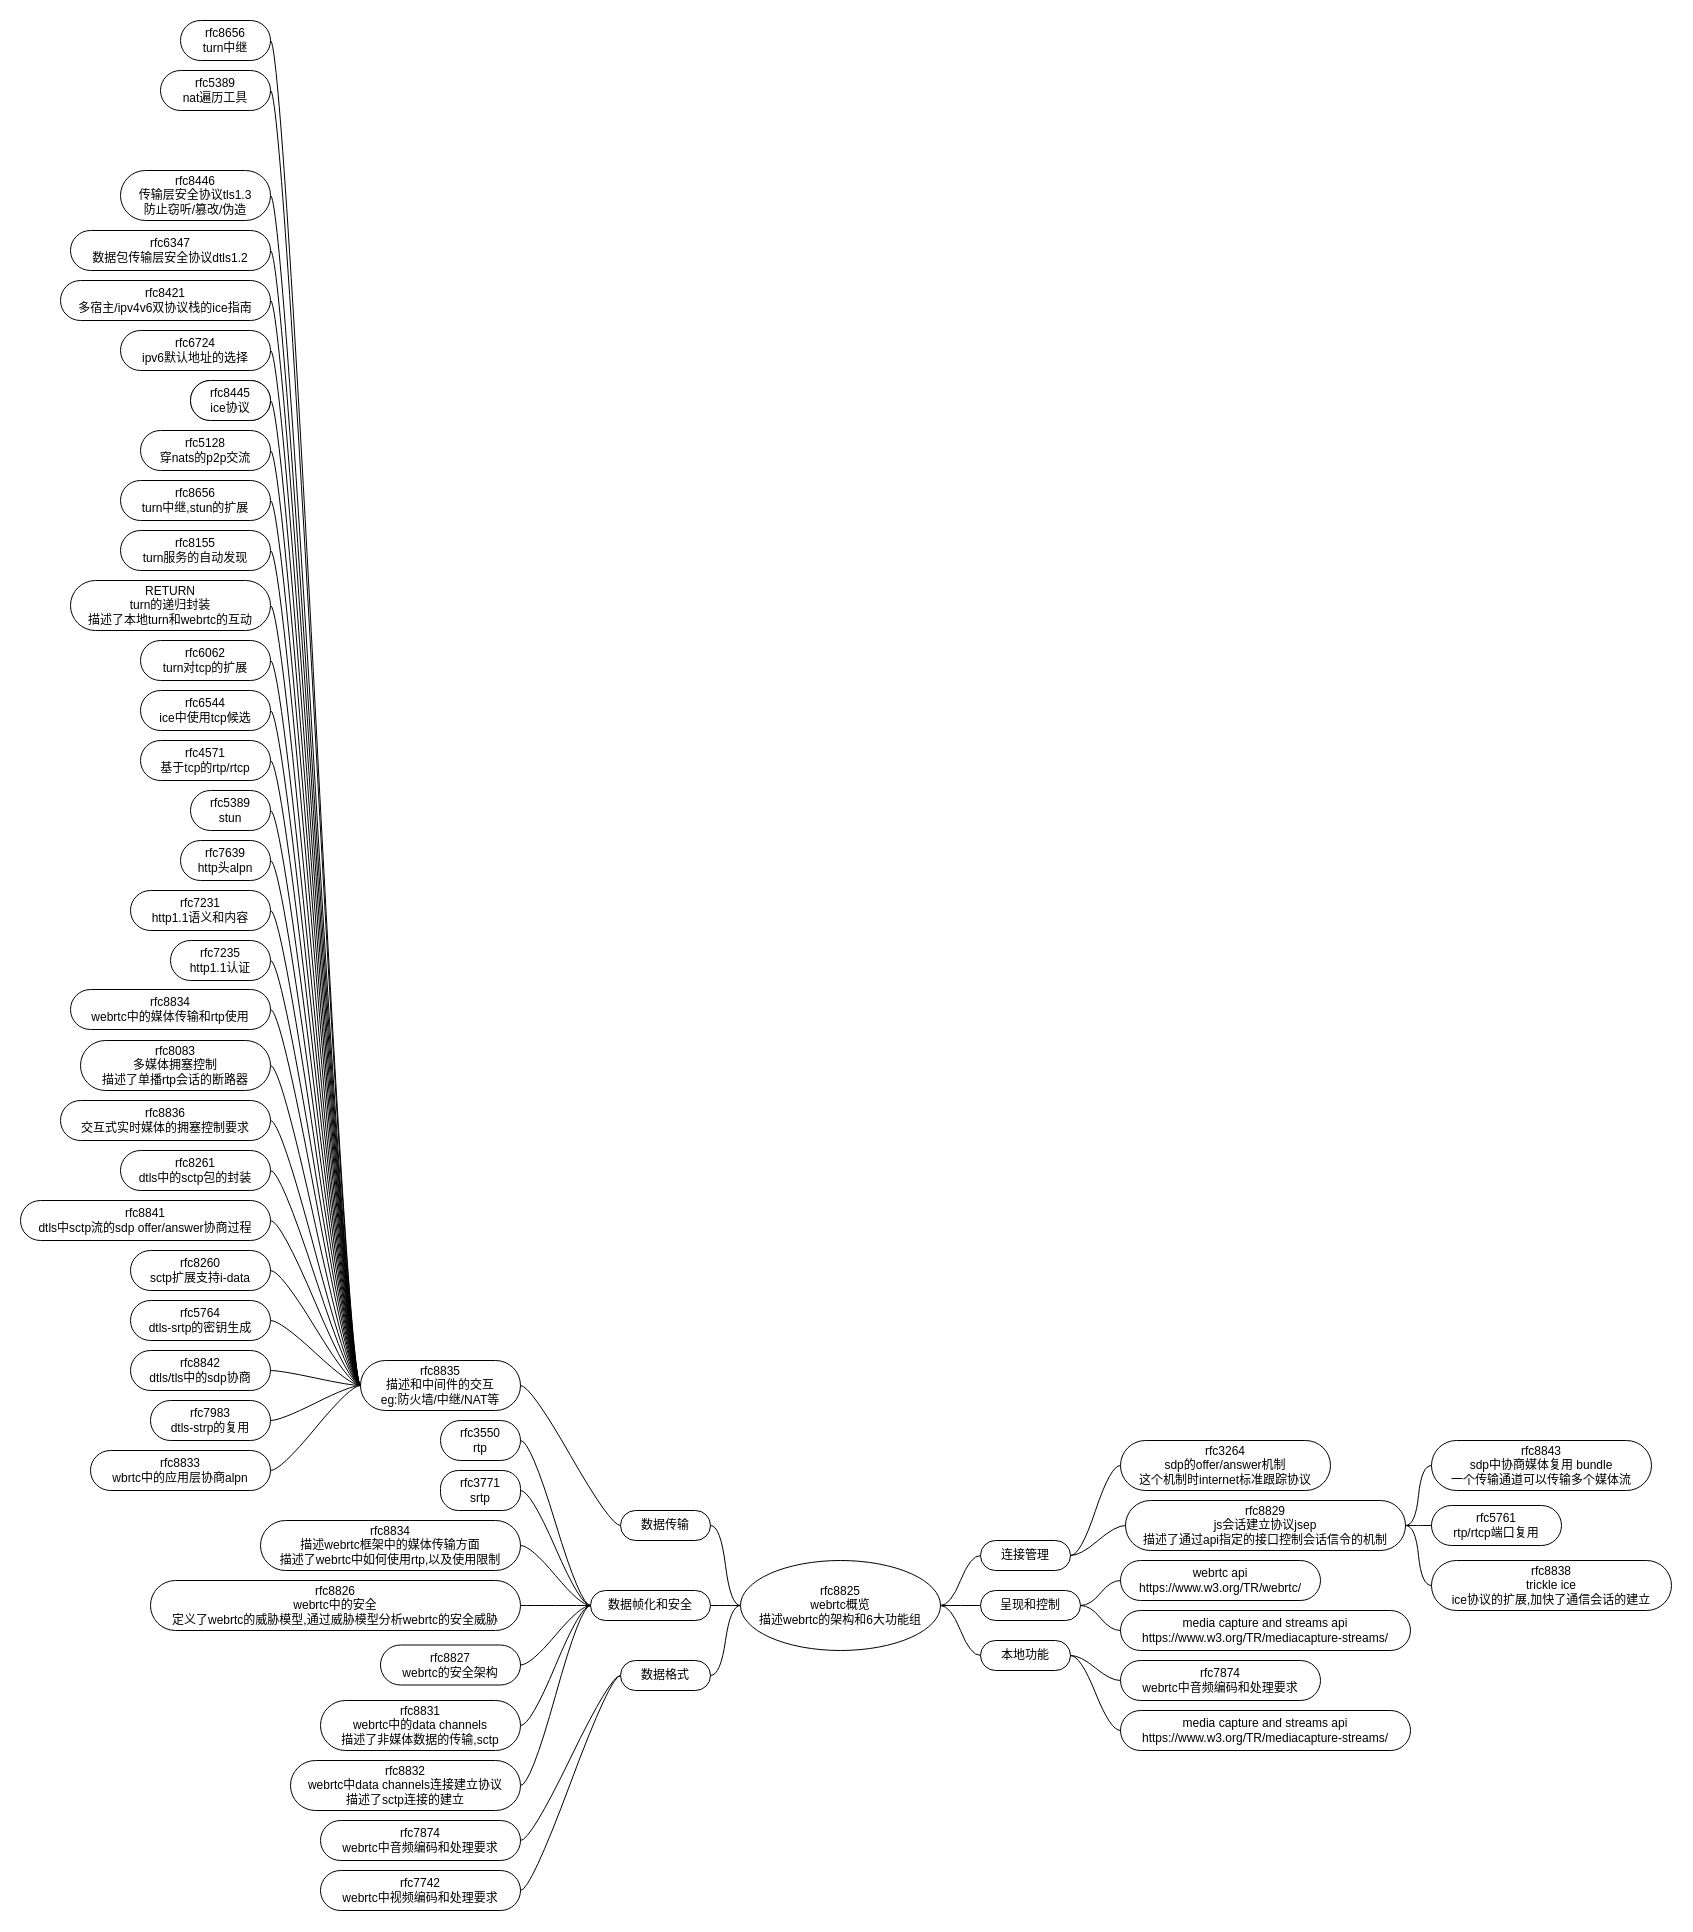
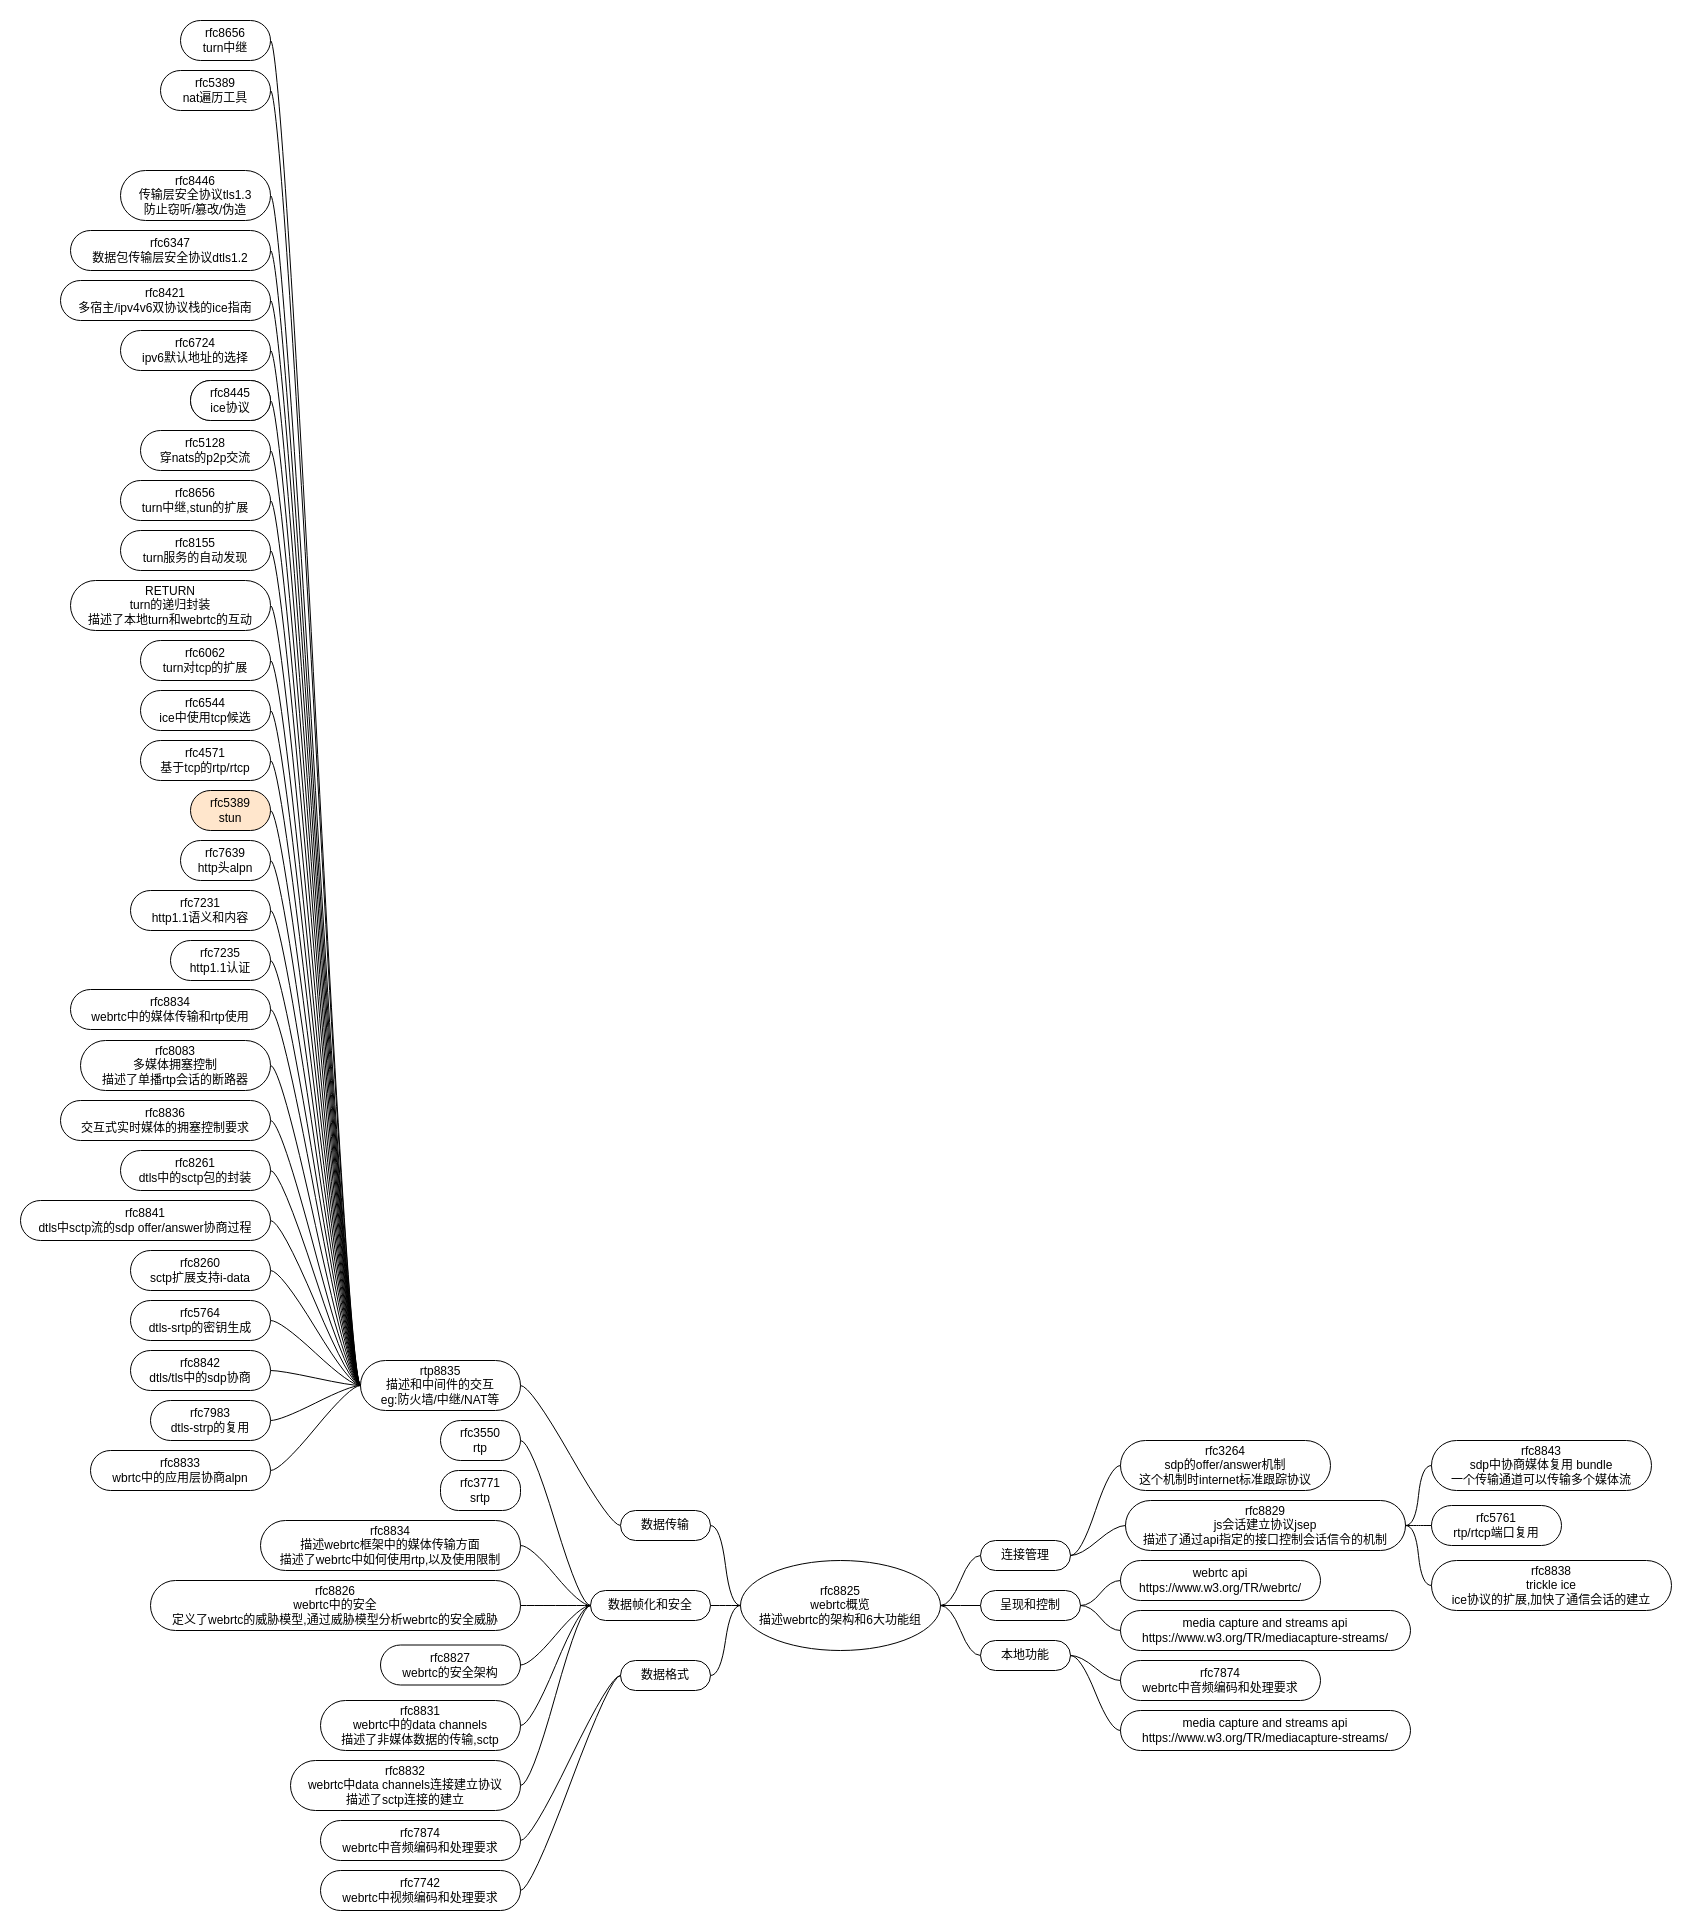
(231, 811) -> (231, 811)
(441, 1386) -> (441, 1386)
(554, 1544) -> none
